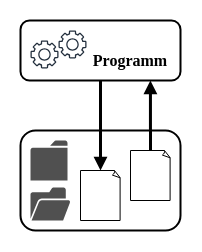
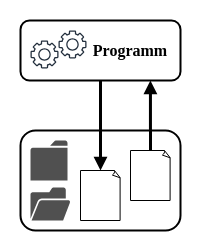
(131, 61) -> (131, 51)
